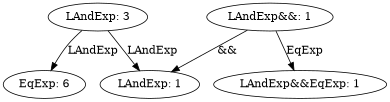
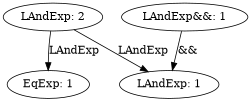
(98, 17) -> (53, 17)
(44, 84) -> (48, 84)
(300, 84) -> none
